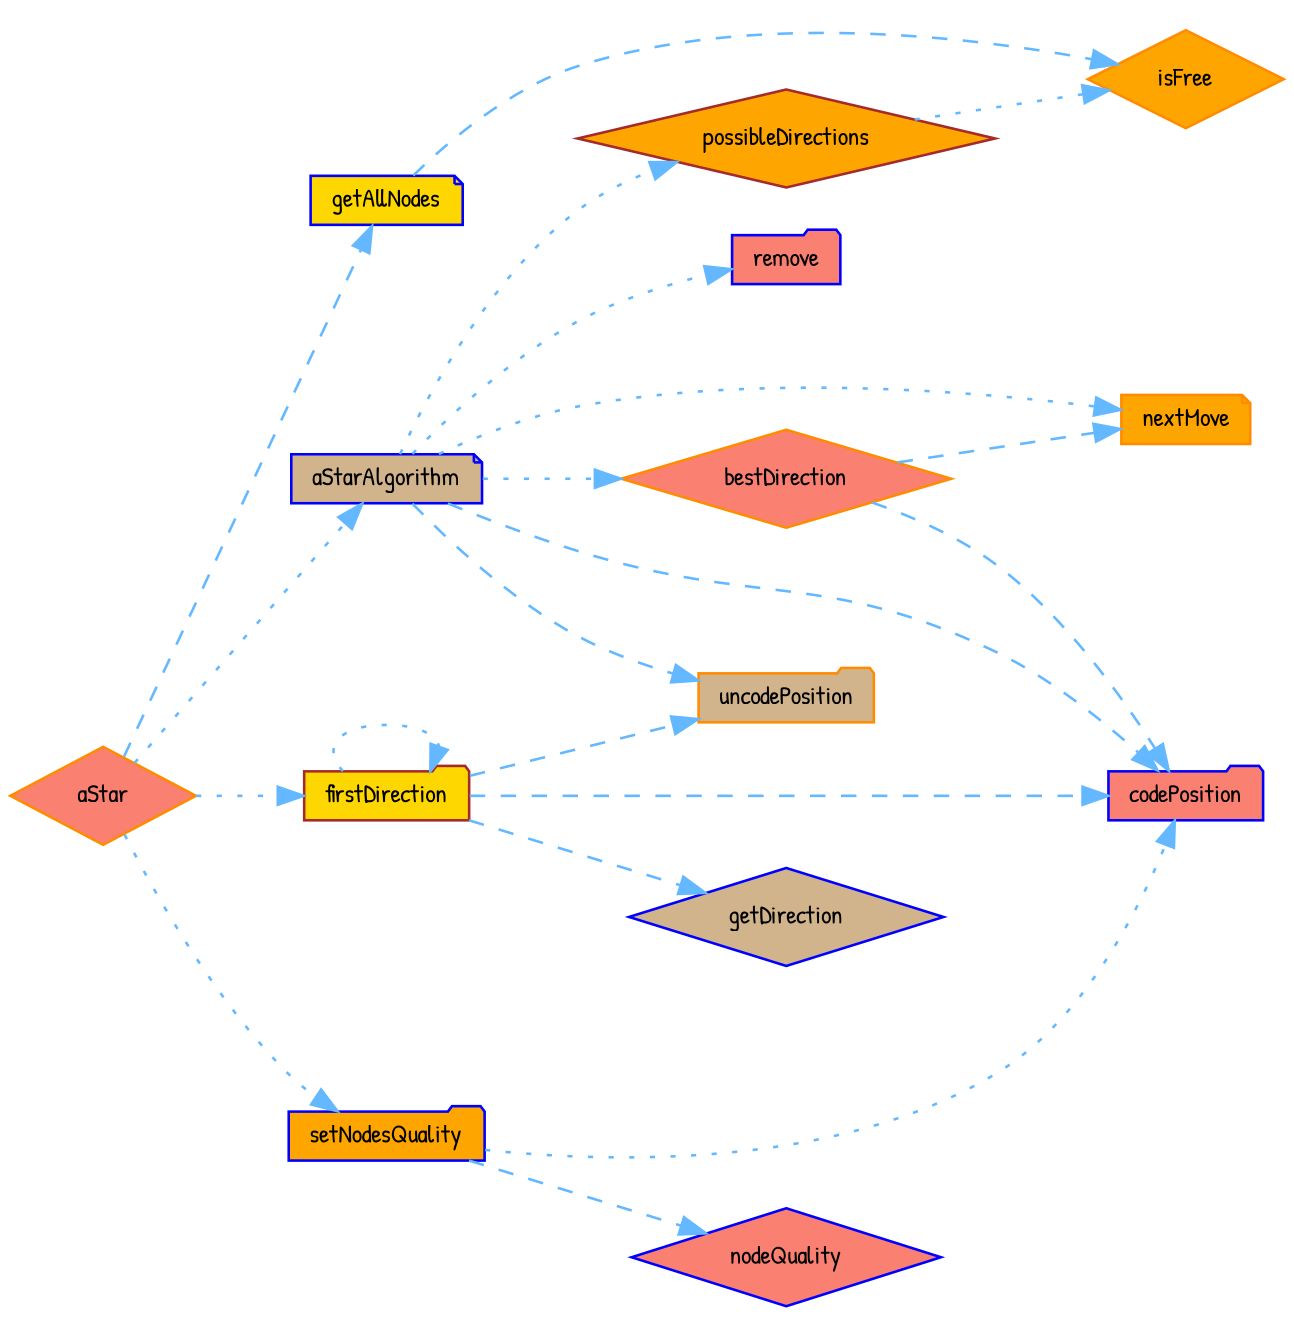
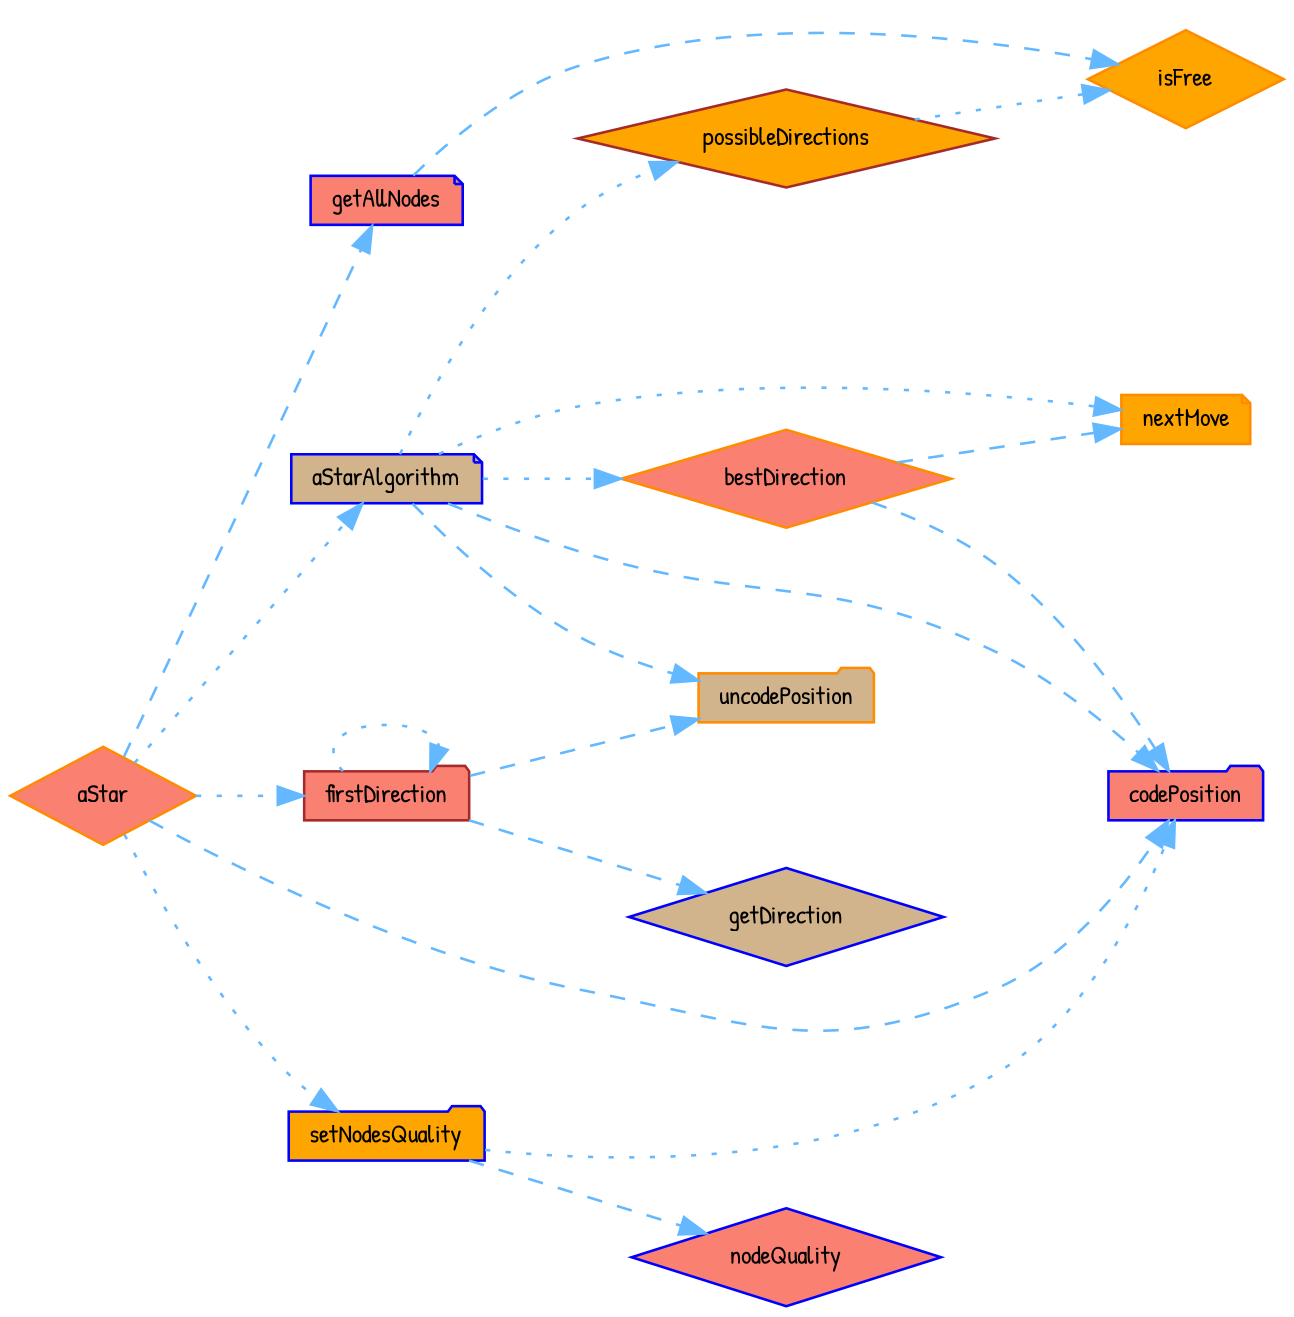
(387, 200) -> (387, 200)
(786, 260) -> none
(387, 796) -> (387, 796)
(776, 796) -> (668, 1008)
